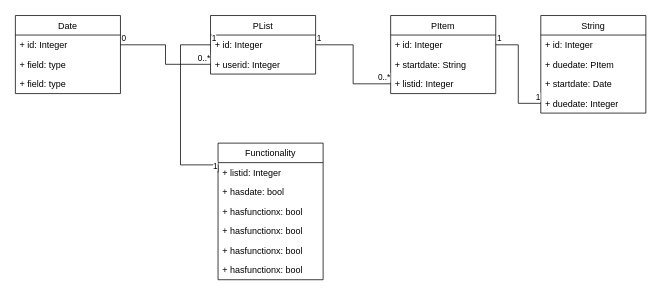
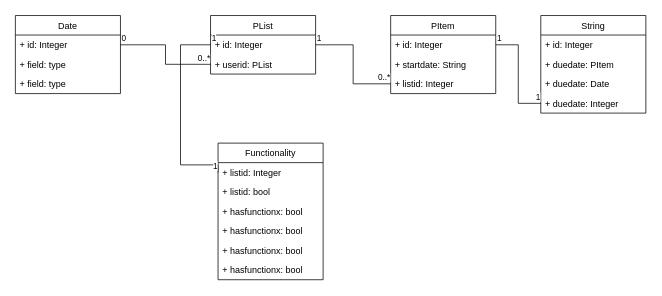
(253, 65) -> (246, 65)
(584, 84) -> (579, 84)
(255, 192) -> (249, 192)
